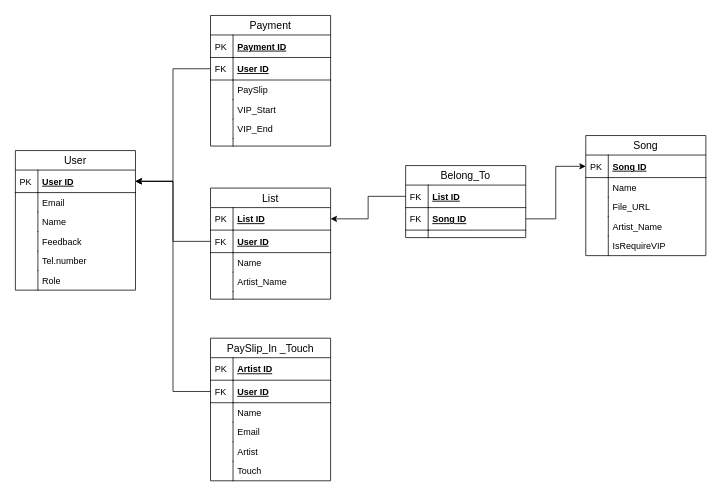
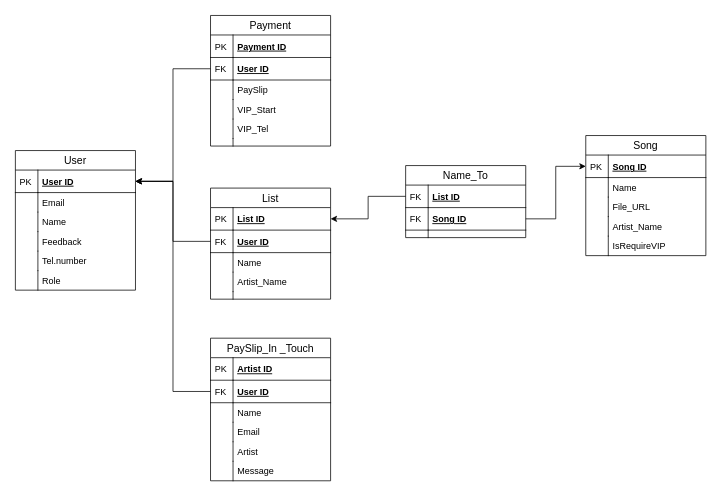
(255, 129) -> (253, 129)
(465, 176) -> (465, 176)
(250, 471) -> (255, 471)
